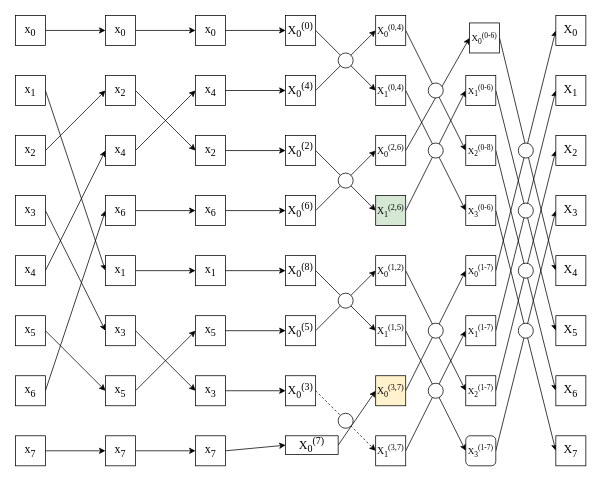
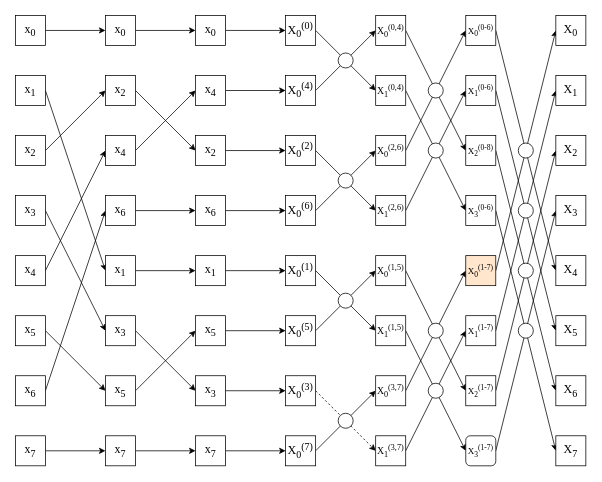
(484, 38) -> (480, 30)
(390, 210) -> (390, 210)
(300, 270) -> (300, 270)
(390, 270) -> (390, 270)
(480, 270) -> (480, 270)
(390, 390) -> (390, 390)
(312, 445) -> (300, 450)
